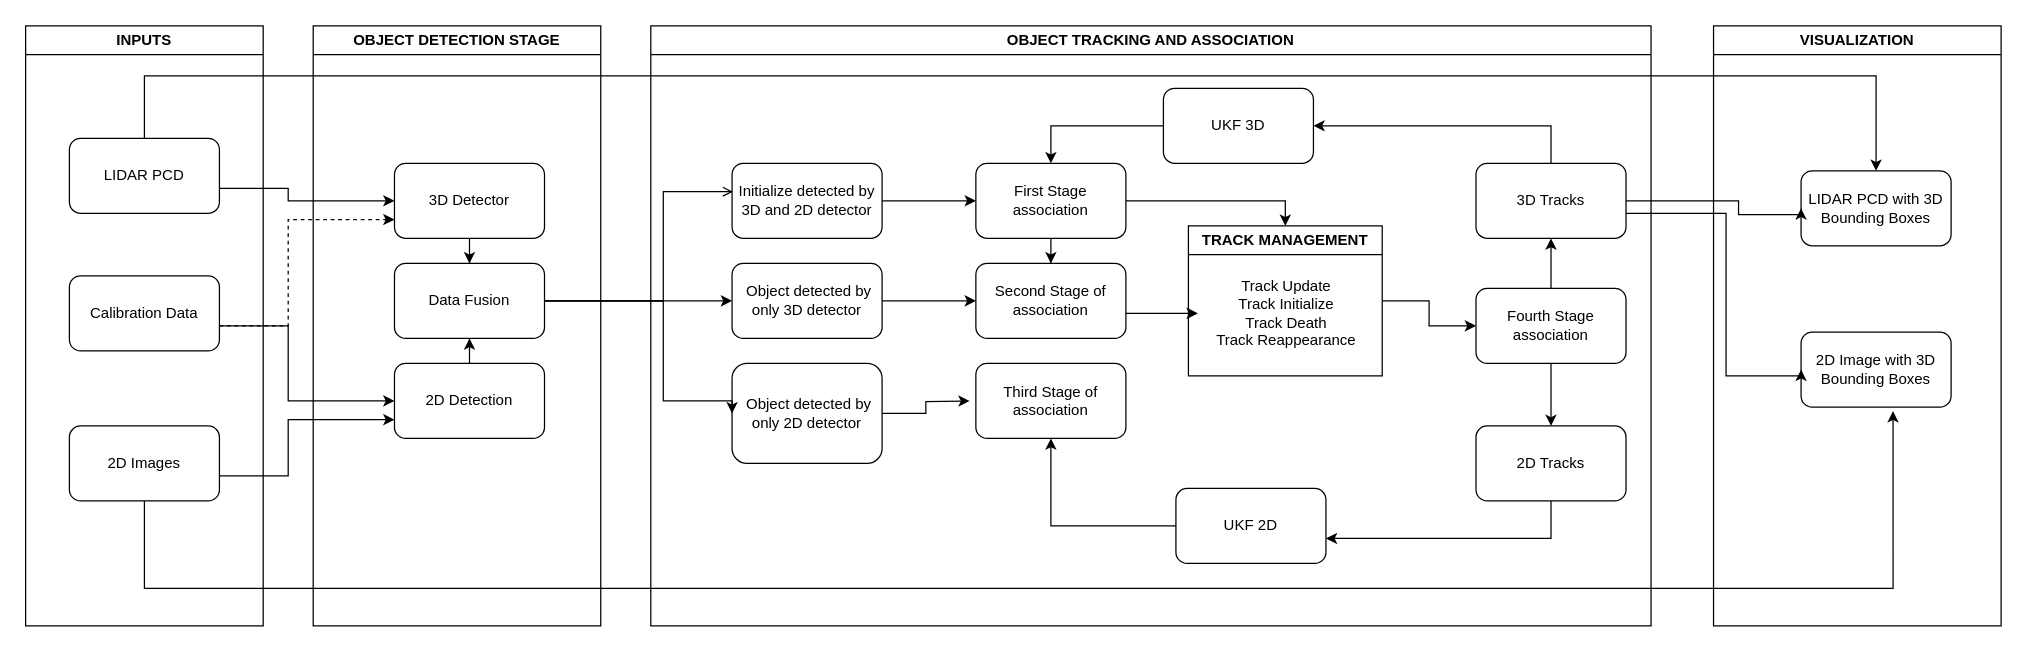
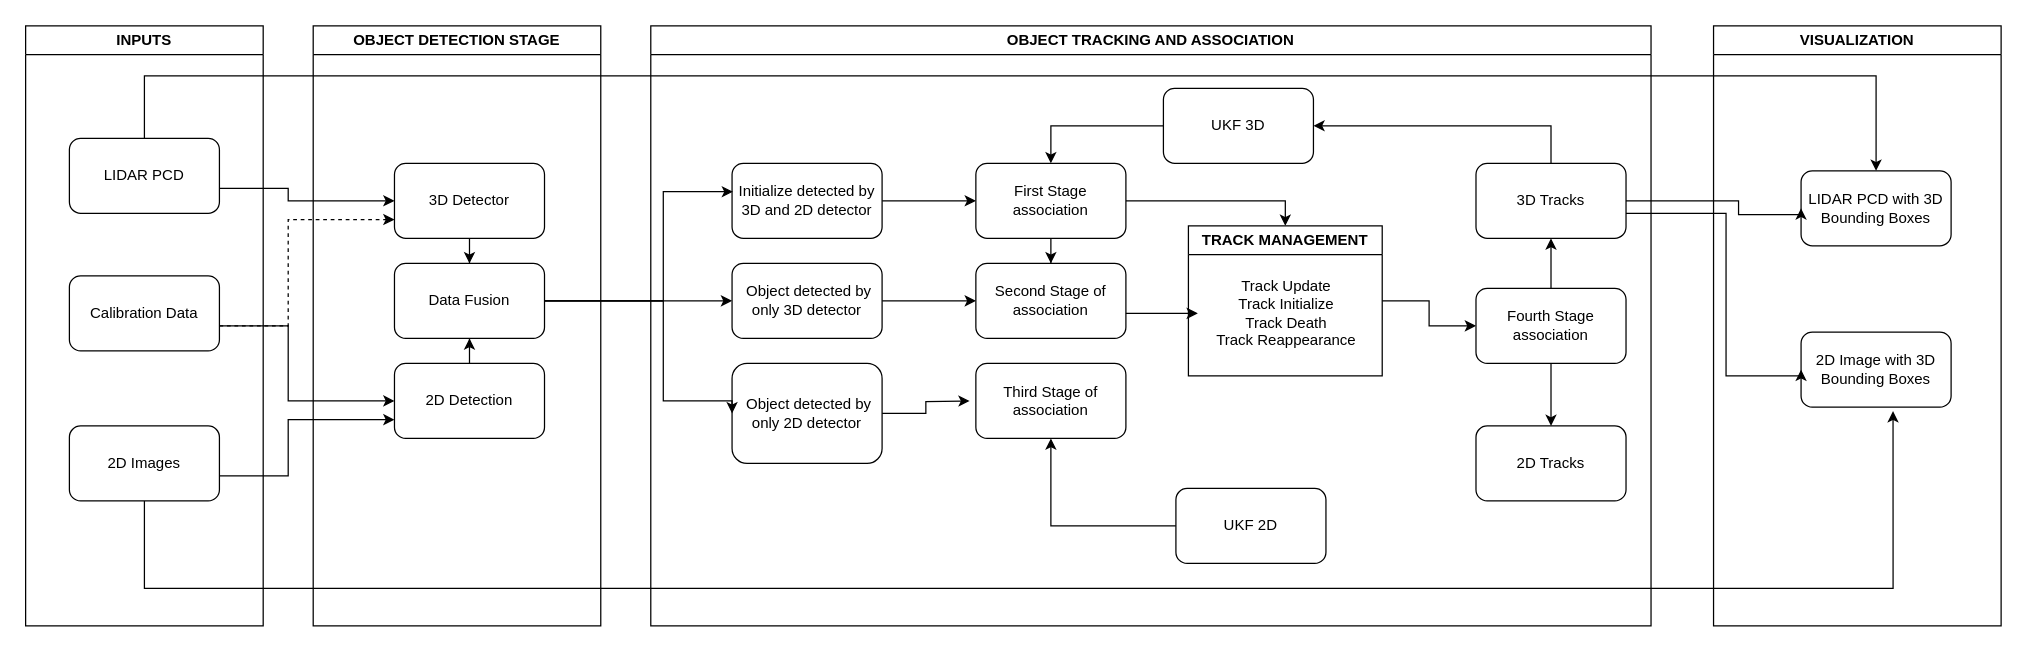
(725, 191) -> (723, 191)
(1461, 538) -> none
